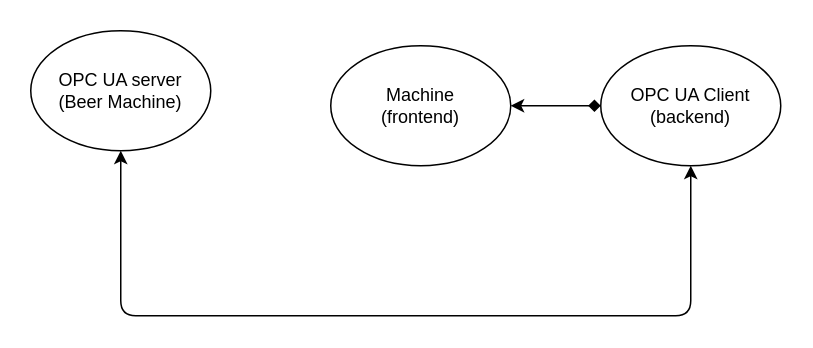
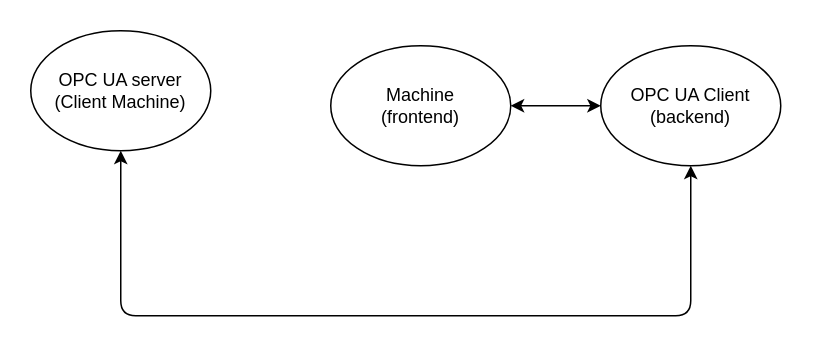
(121, 91) -> (121, 91)
(588, 106) -> (589, 106)
